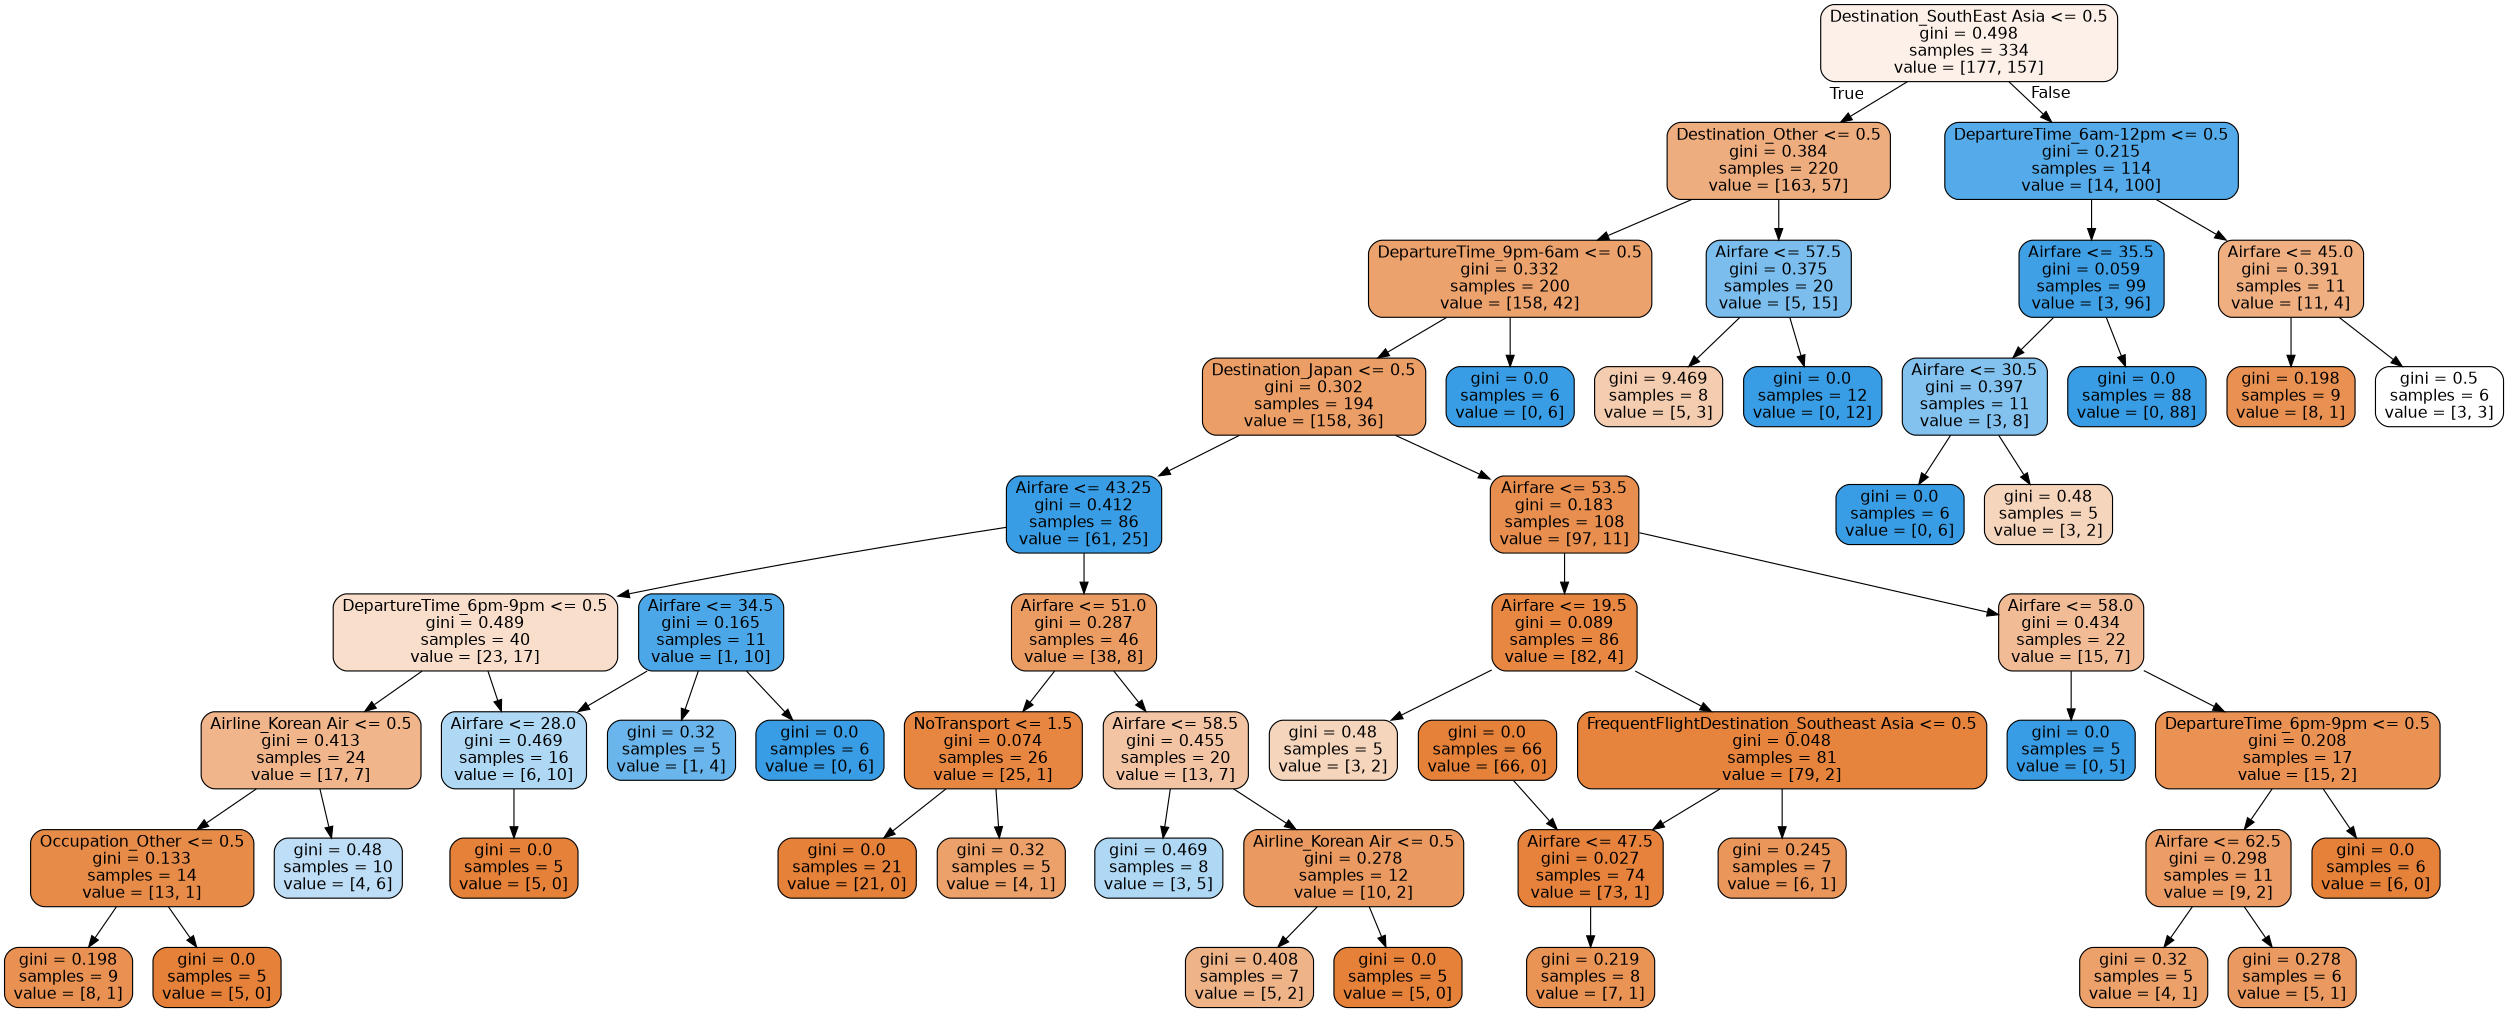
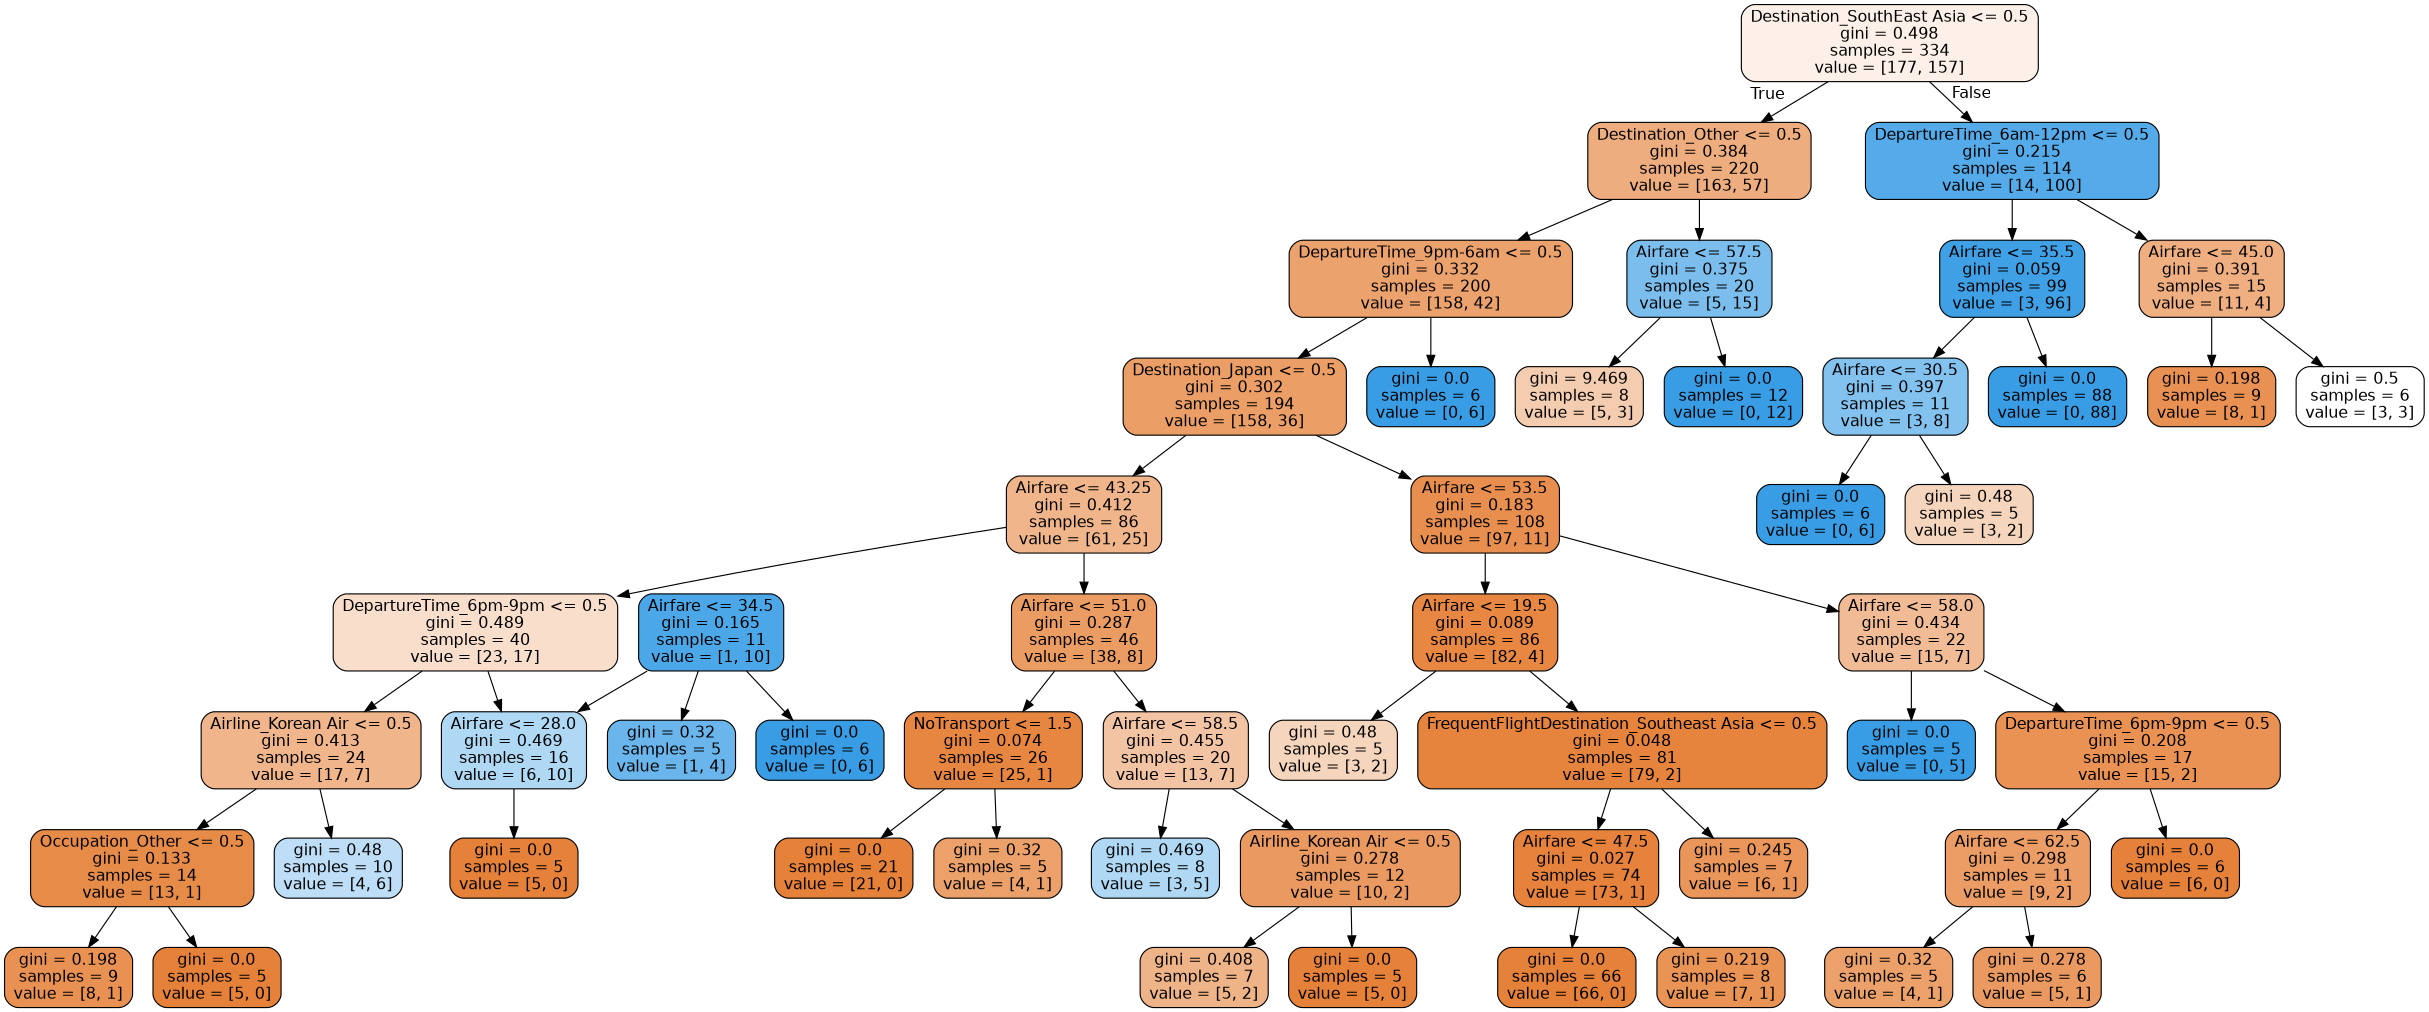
(2291, 279) -> (2212, 279)
(1084, 515) -> (1084, 515)
(1531, 801) -> (1577, 921)
